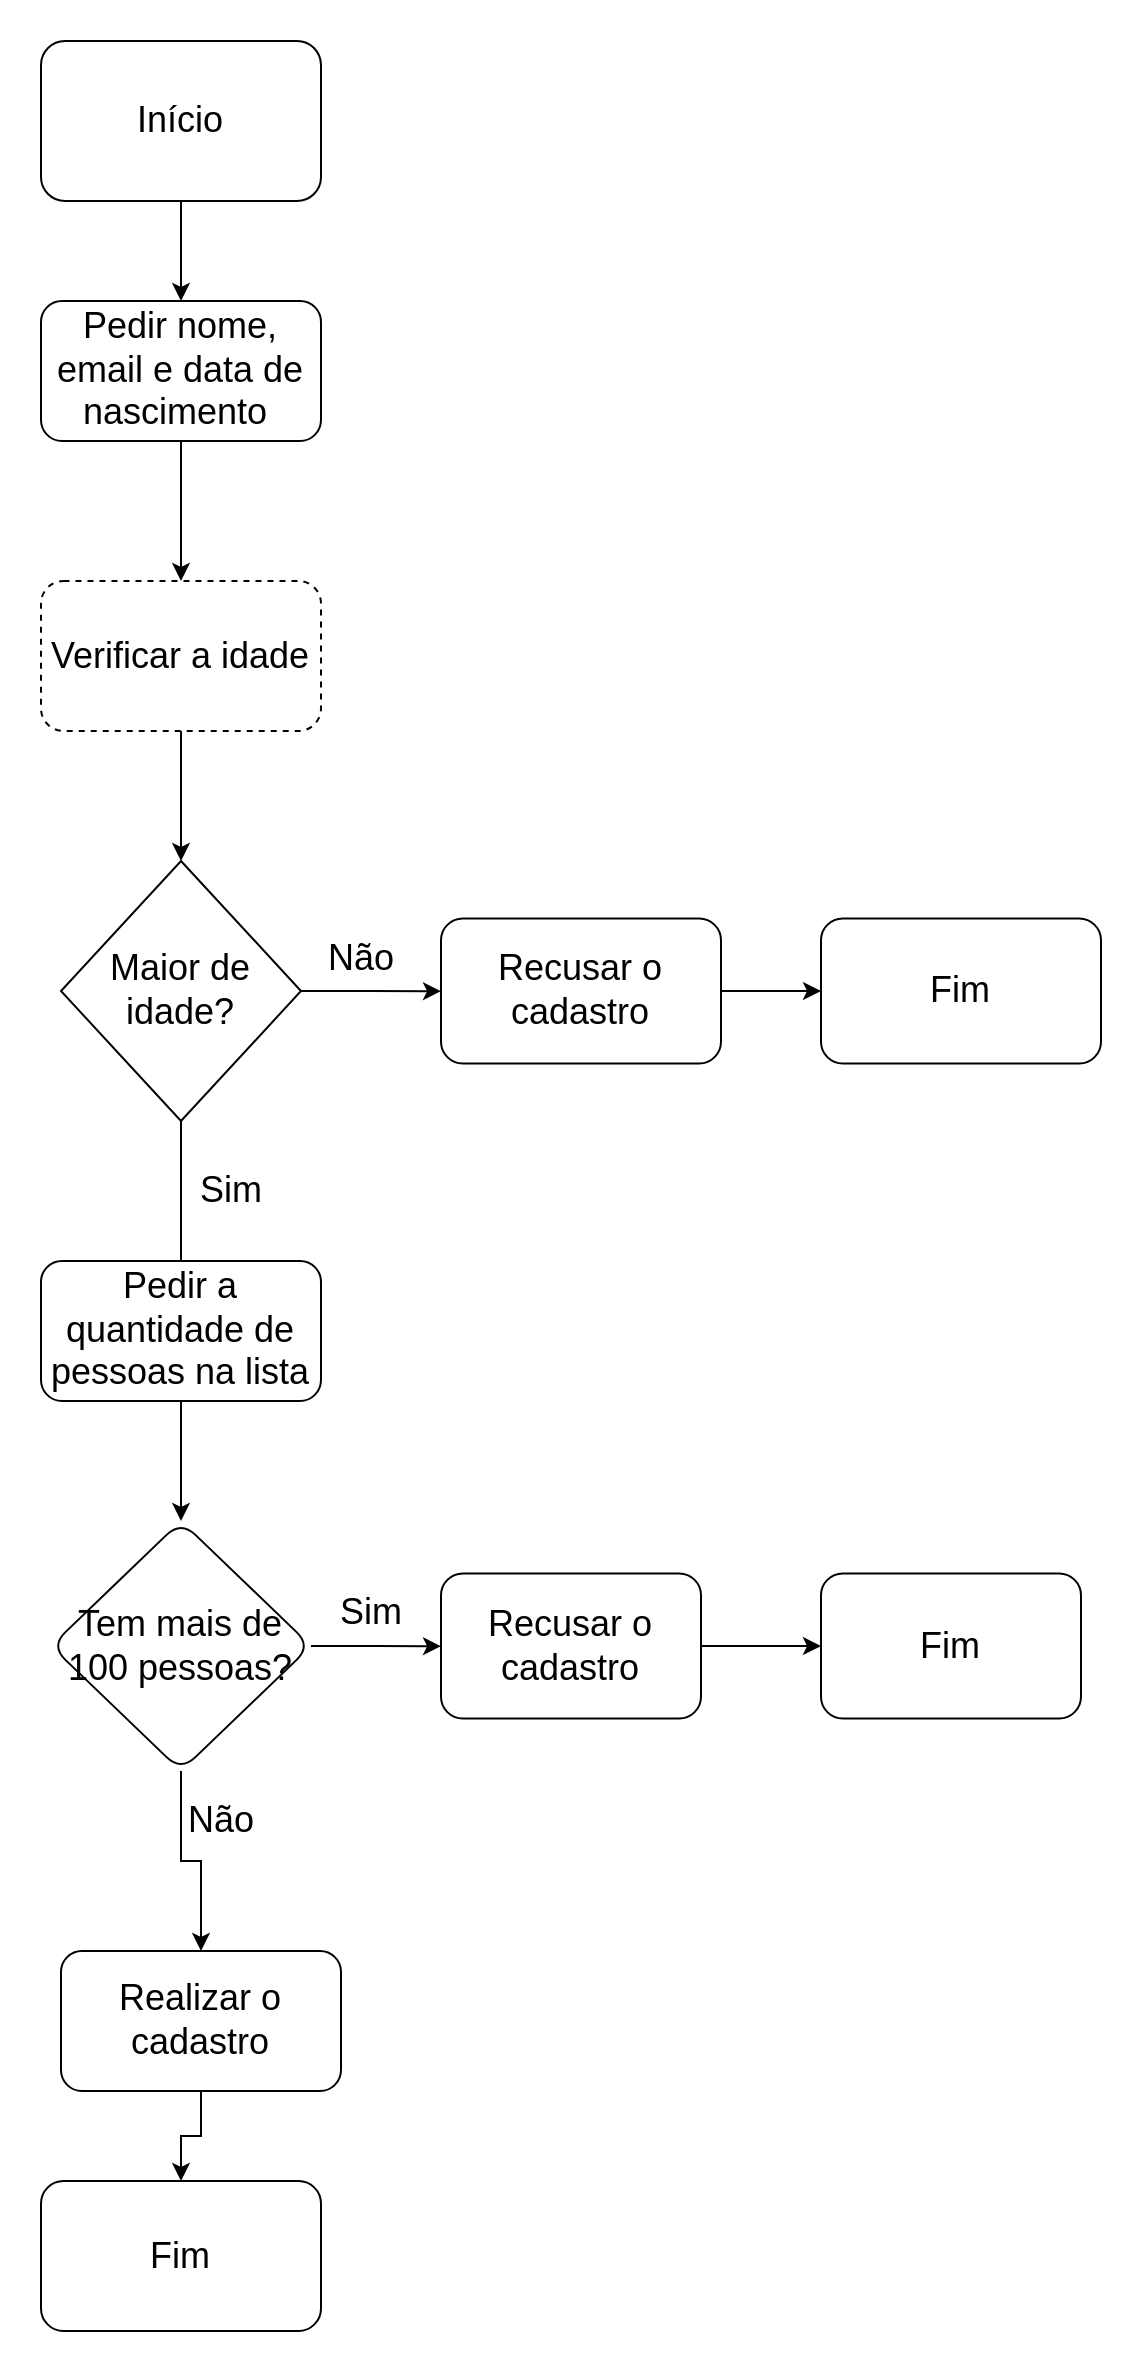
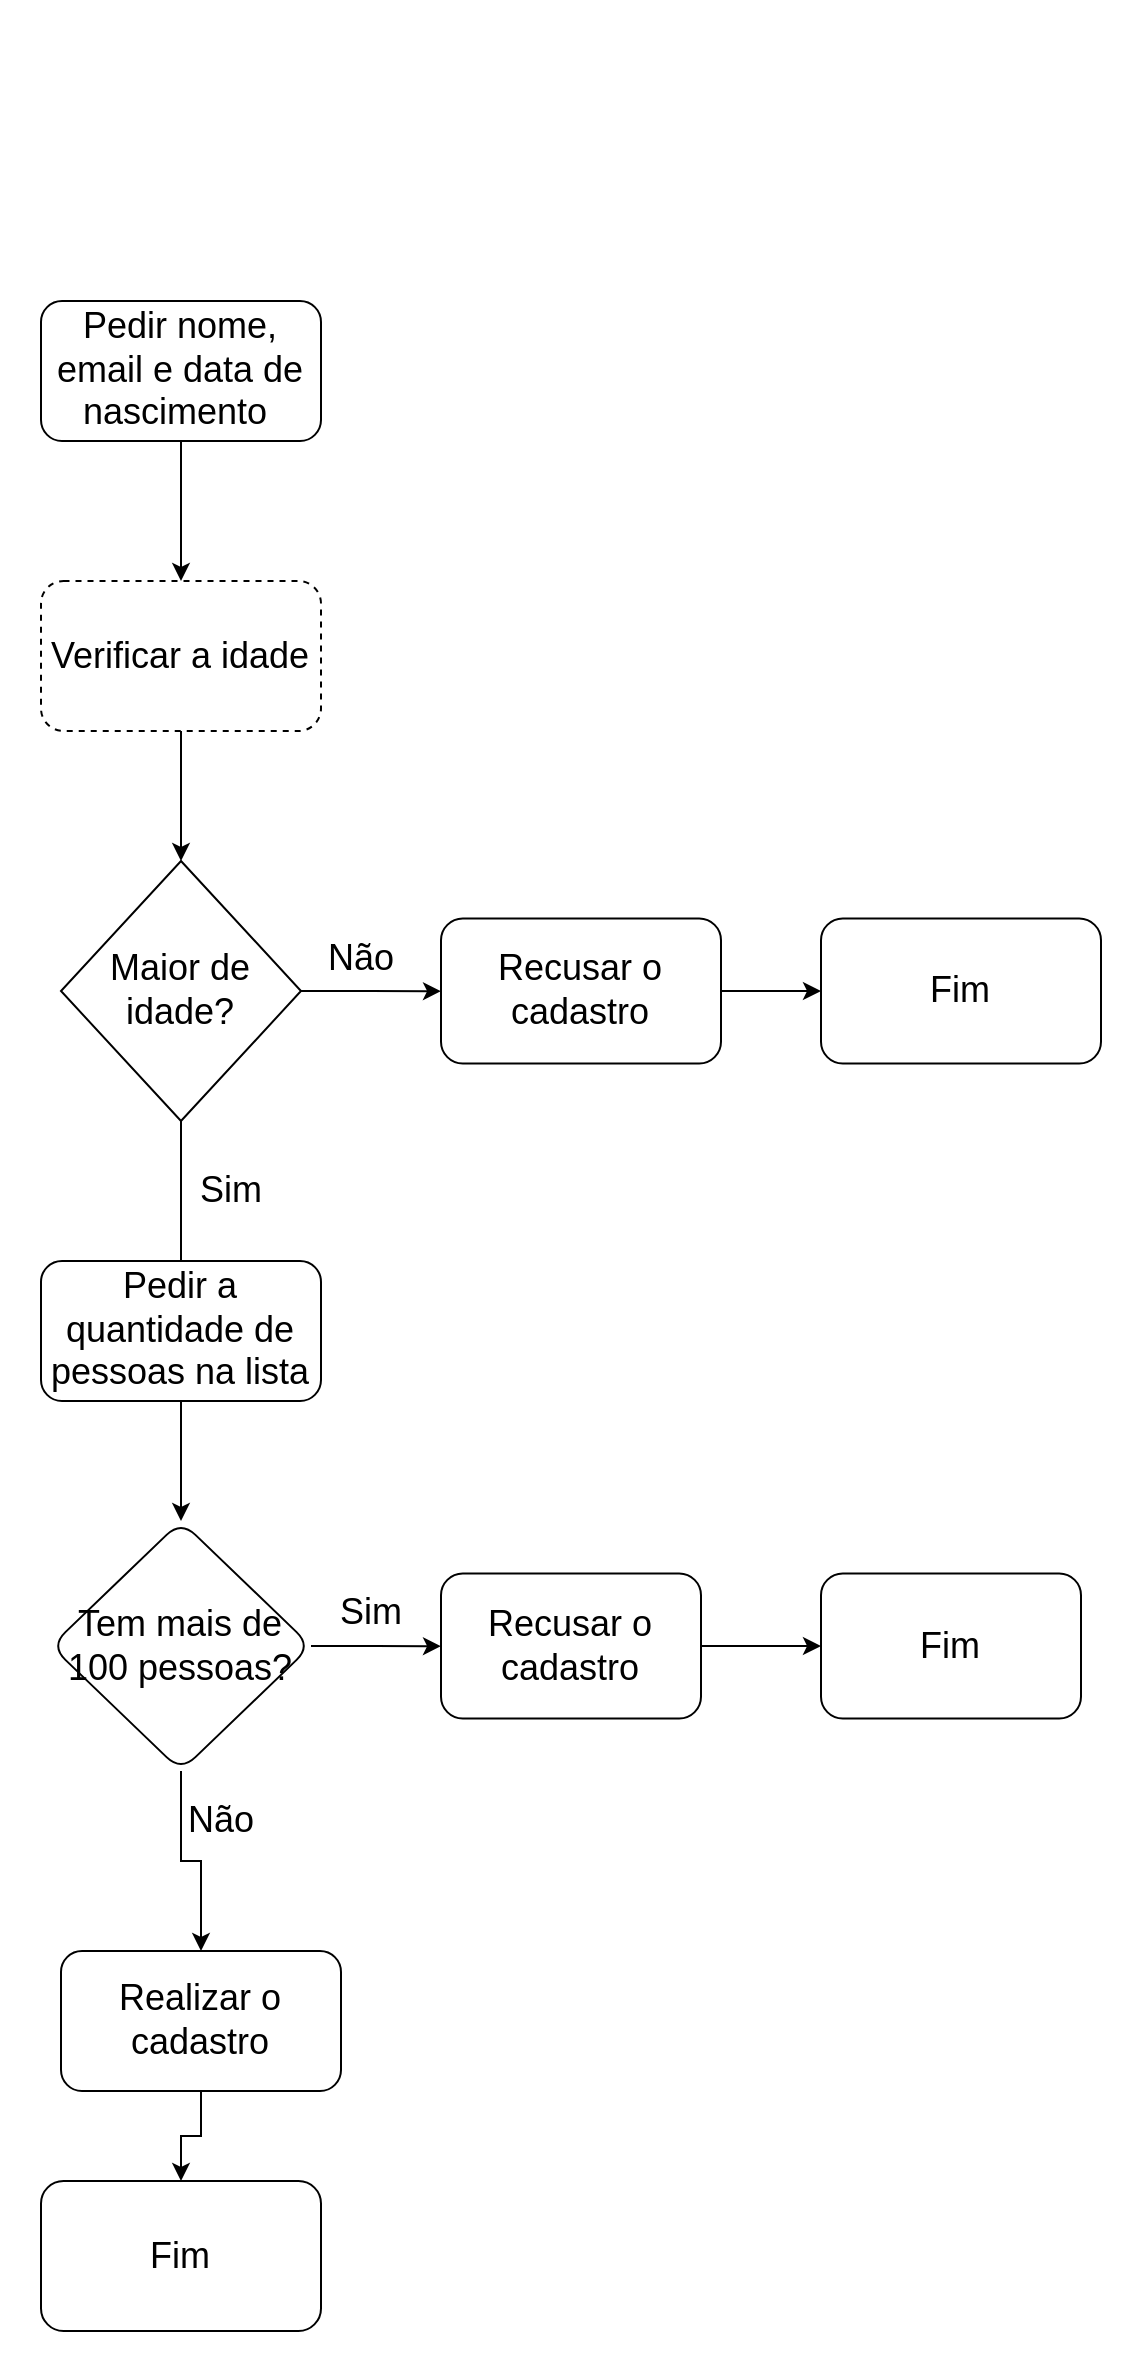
(181, 121) -> none
(181, 244) -> none
